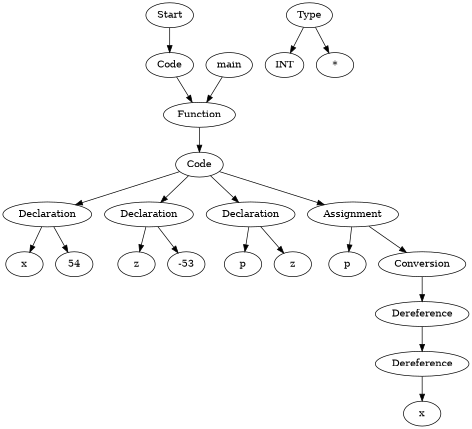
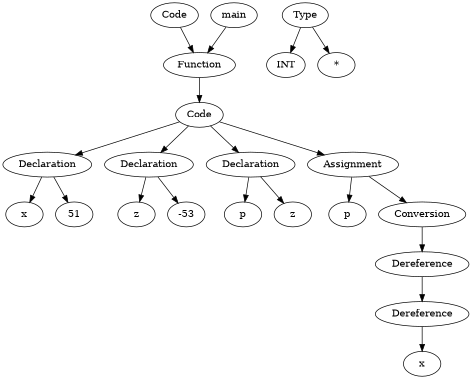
(170, 15) -> none
(74, 264) -> (74, 214)
